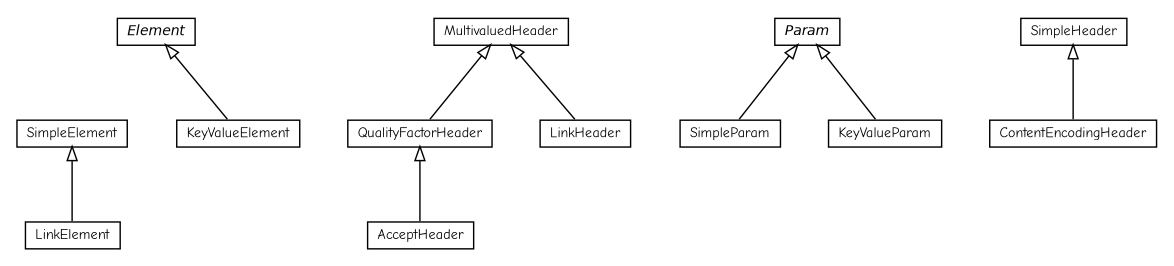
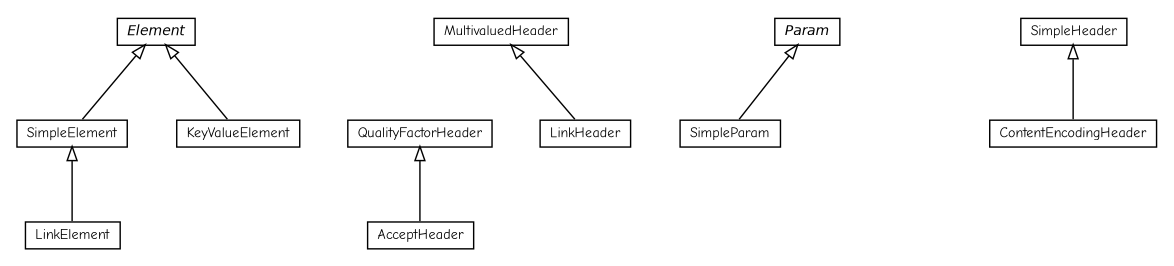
none -> (109, 88)
(456, 88) -> none
(885, 133) -> none
